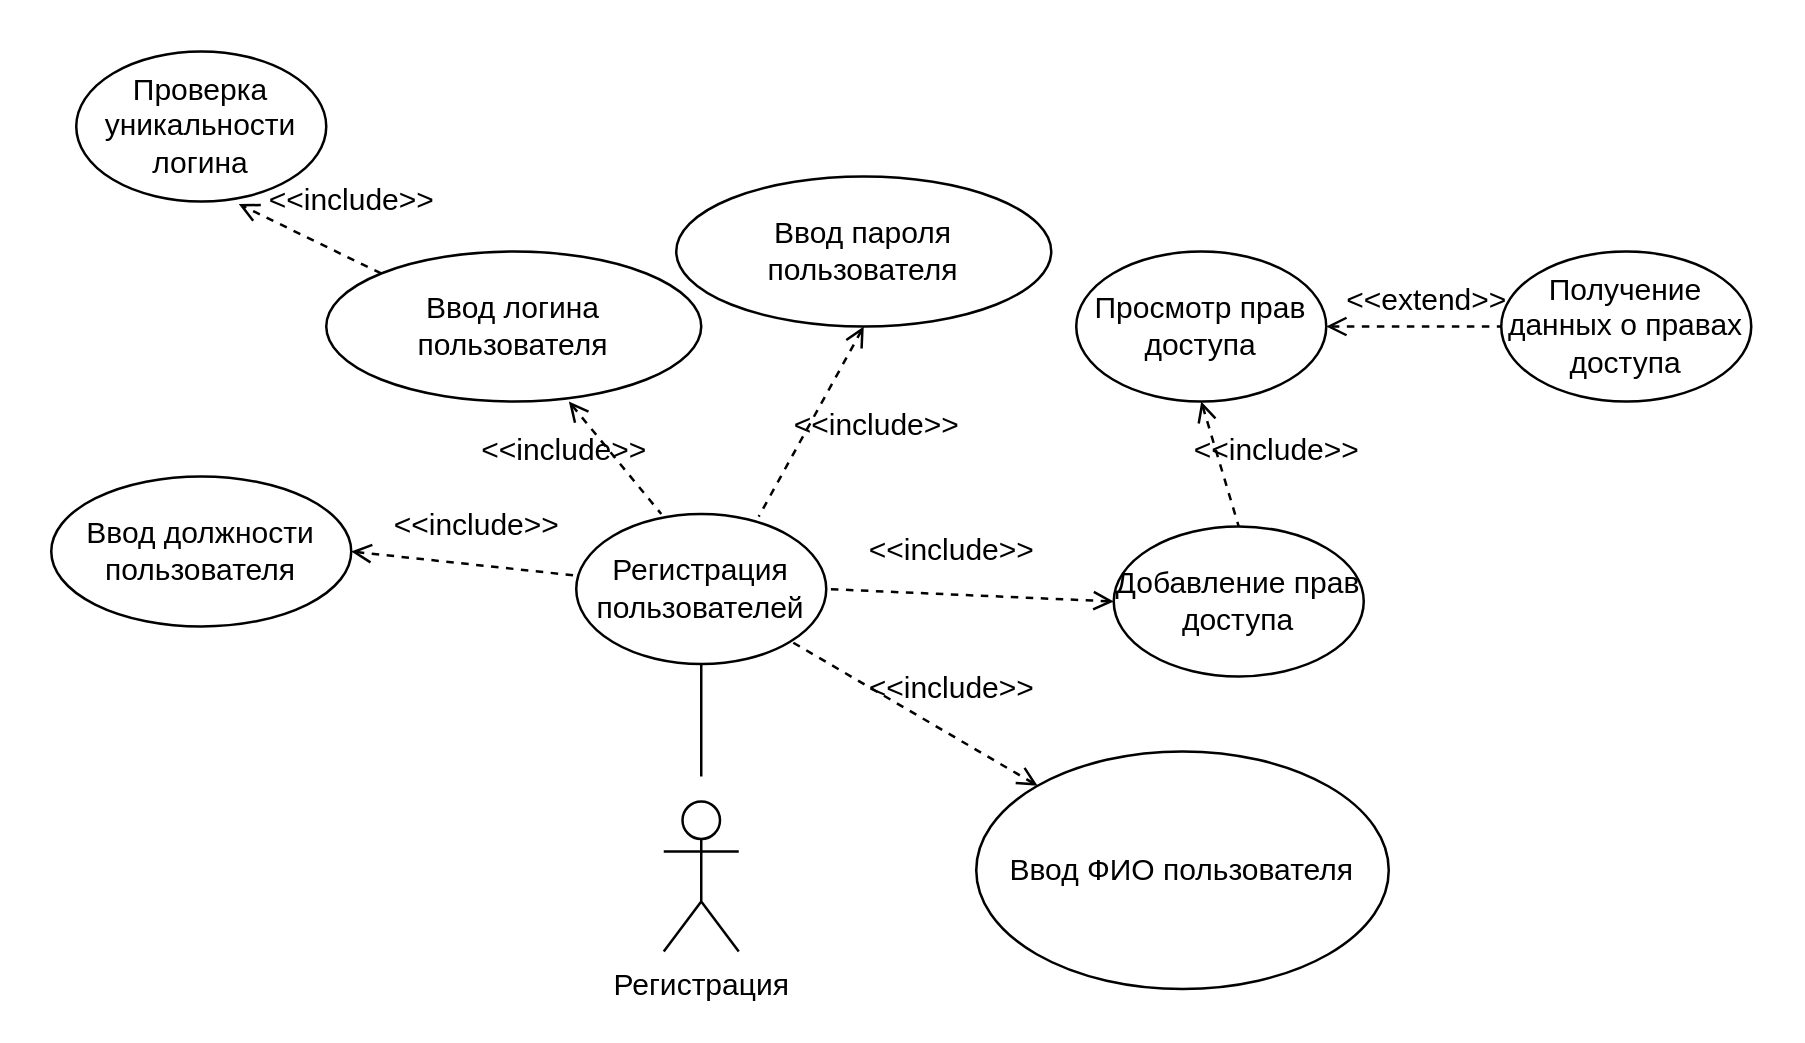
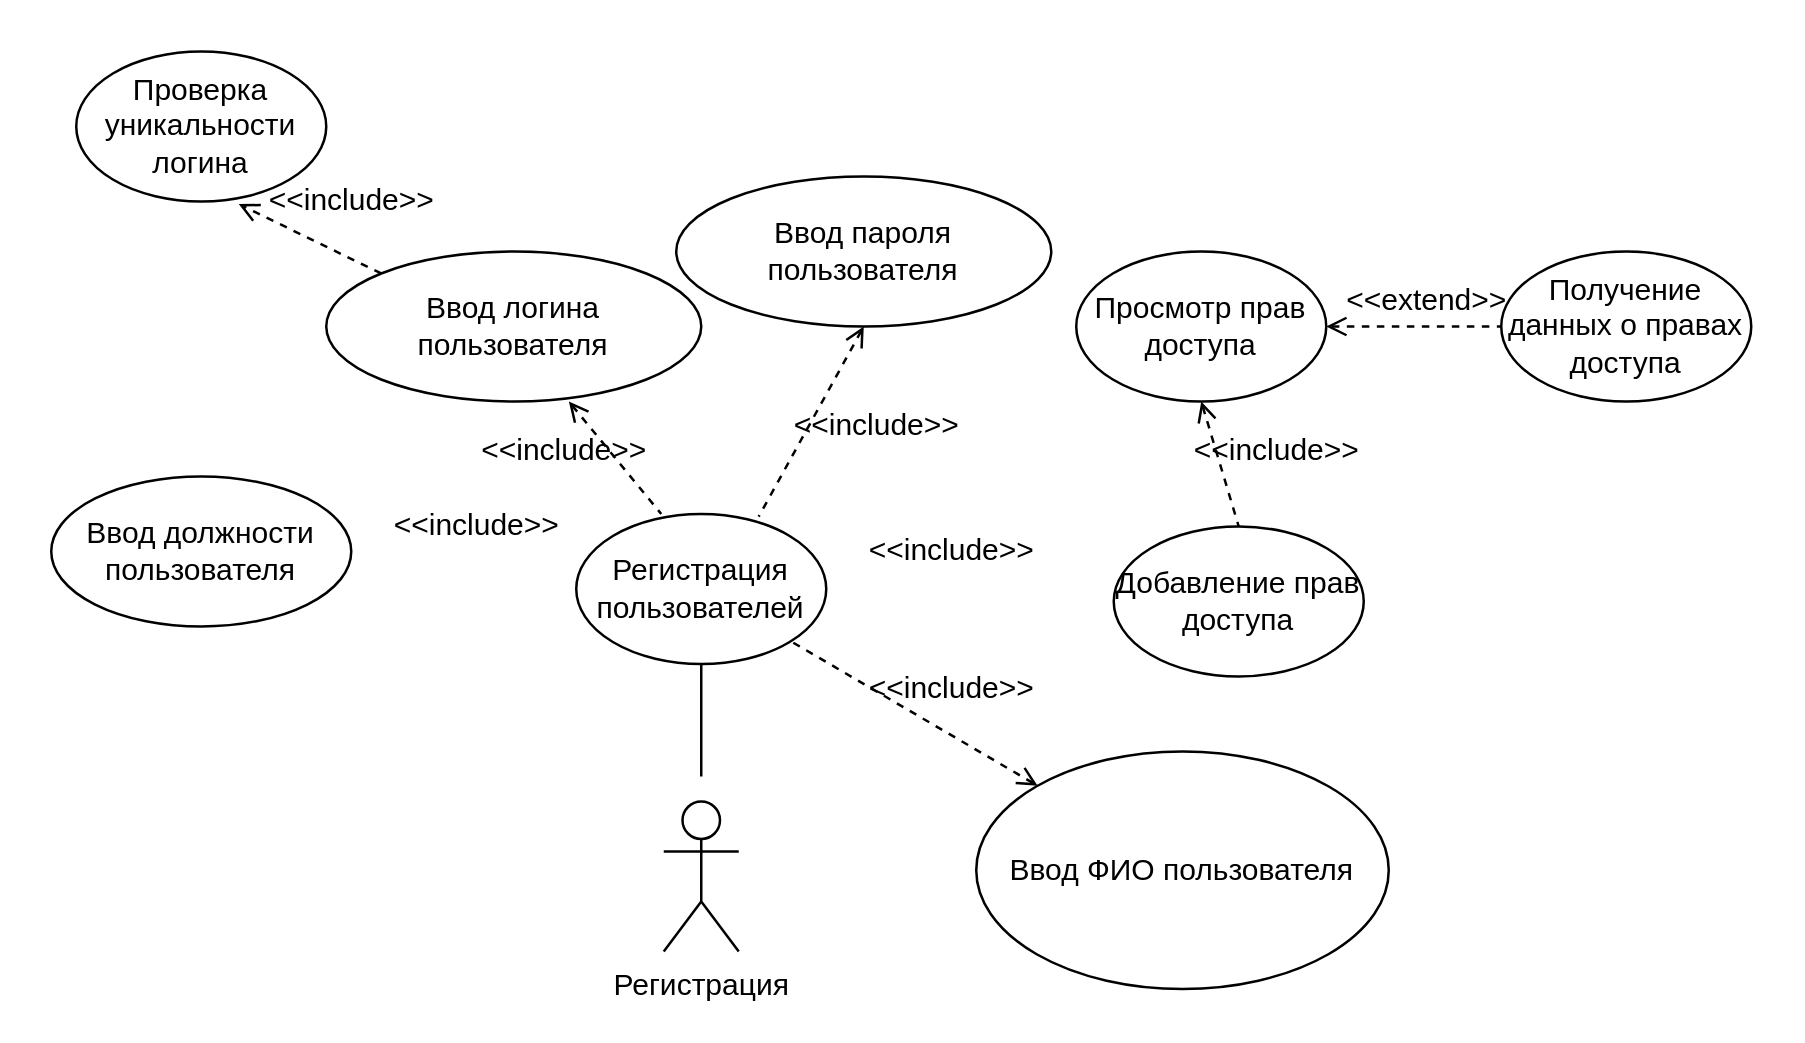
(466, 563) -> none
(969, 595) -> none
